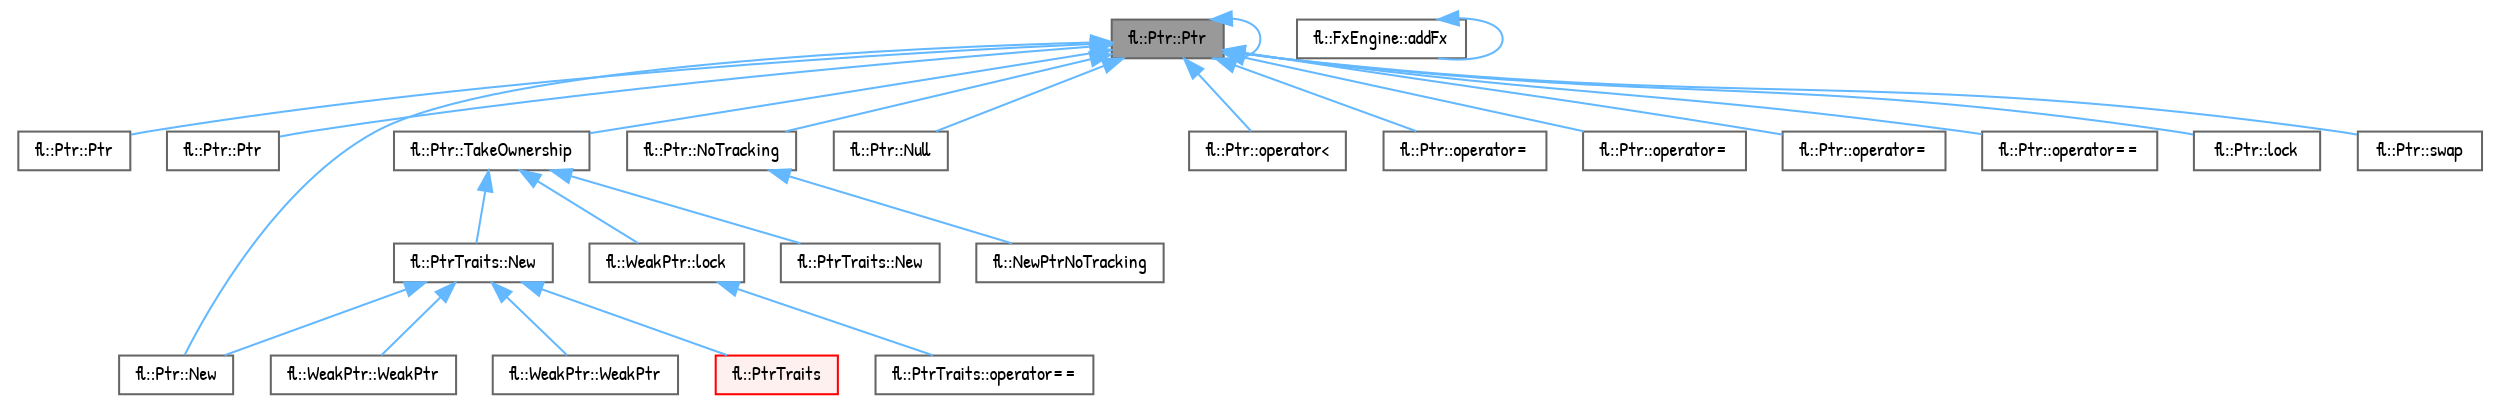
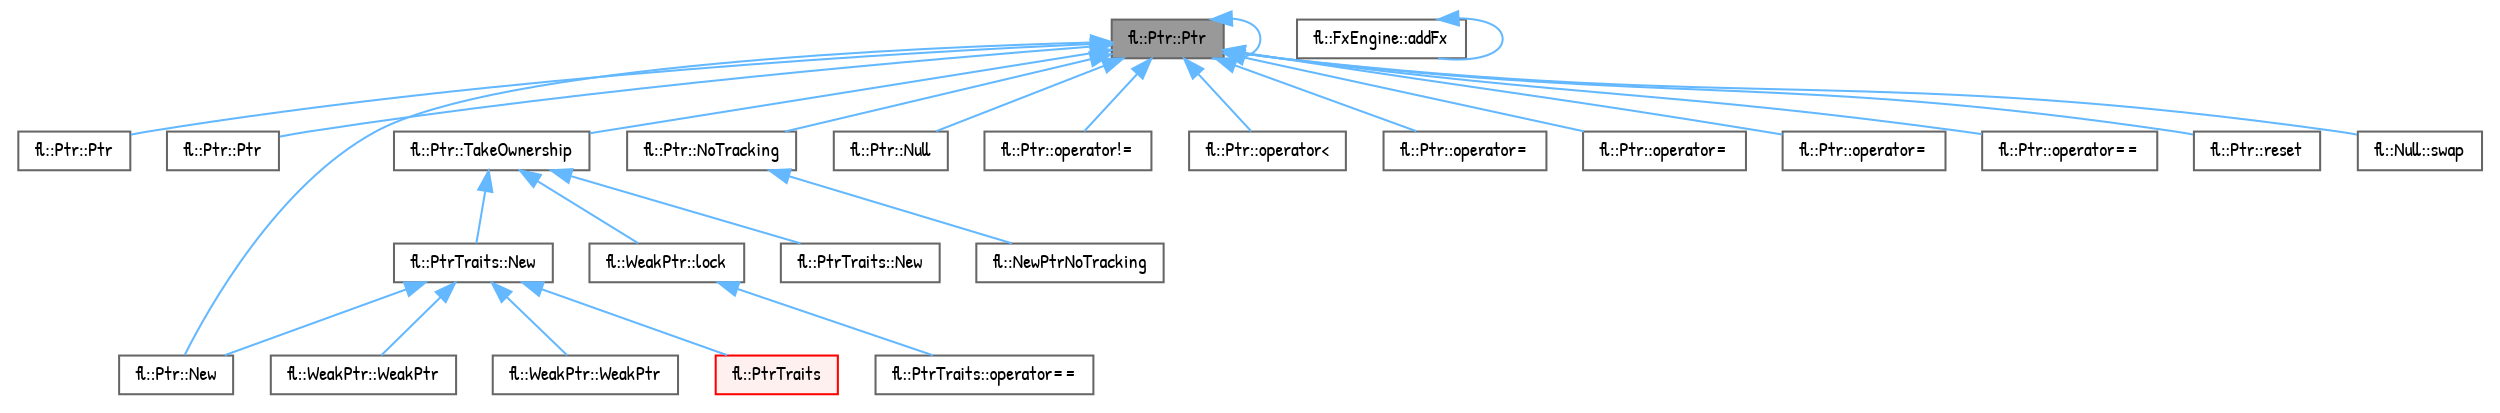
none -> (1068, 151)
(2257, 151) -> (2257, 151)
(2420, 151) -> (2420, 151)
